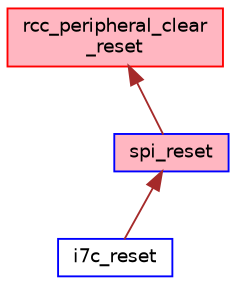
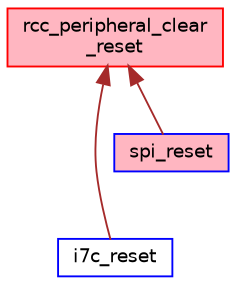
(139, 214) -> (96, 163)
